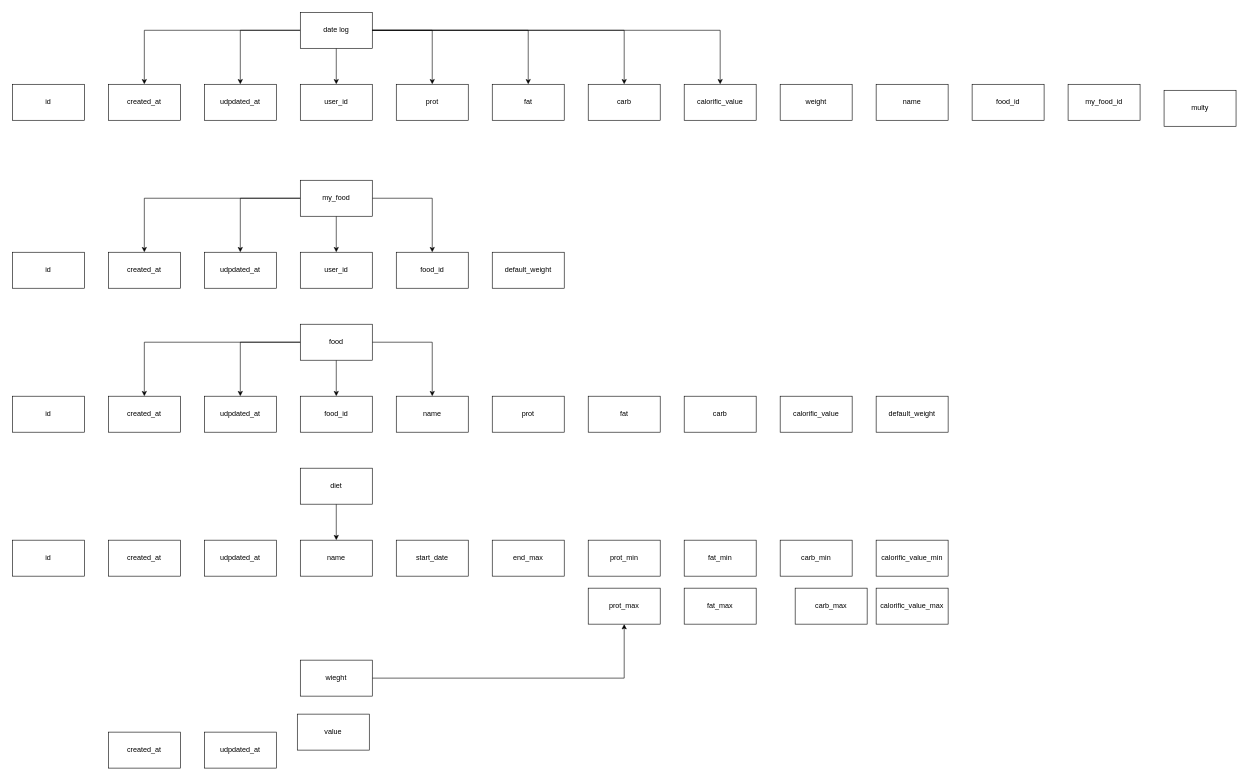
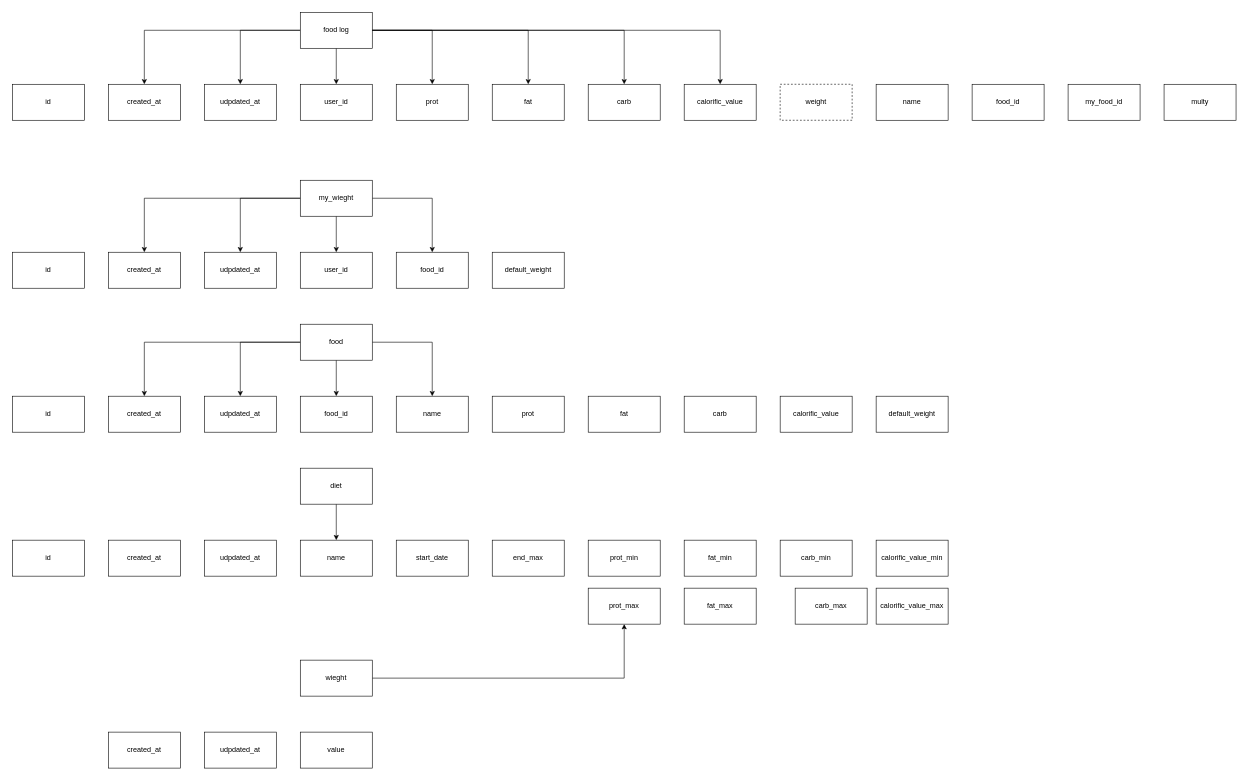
(336, 30) -> (336, 30)
(816, 102) -> (816, 102)
(1200, 108) -> (1200, 102)
(336, 198) -> (336, 198)
(333, 732) -> (336, 750)
